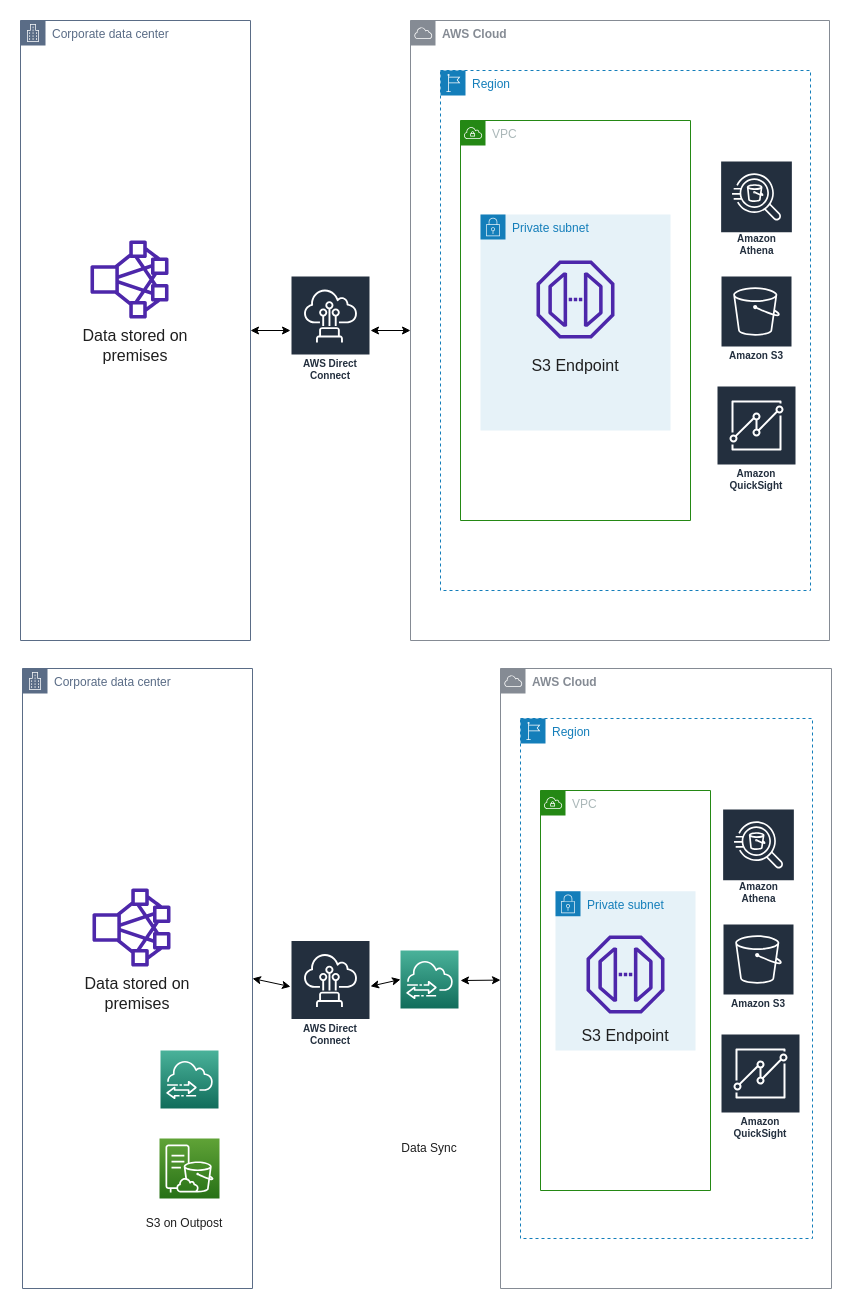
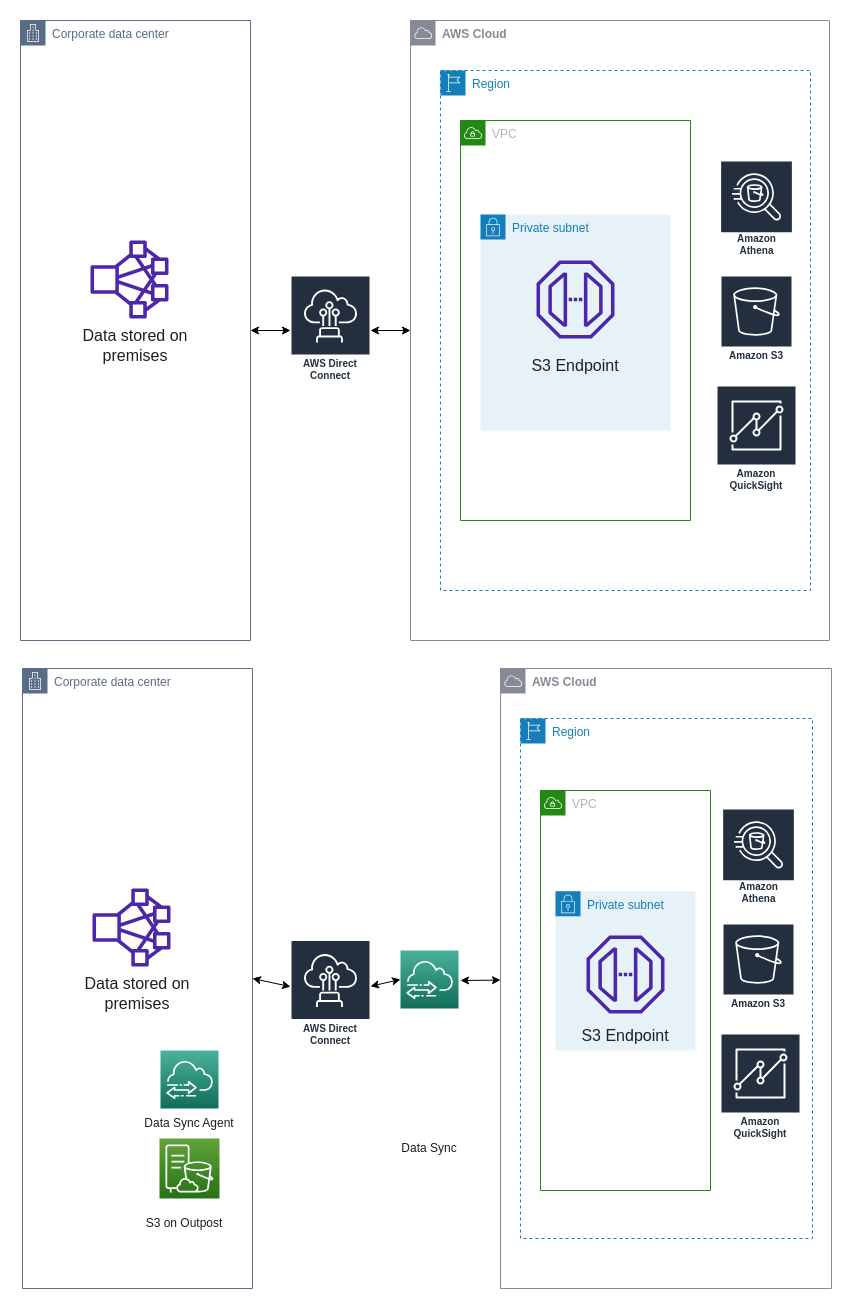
none -> (190, 1124)
